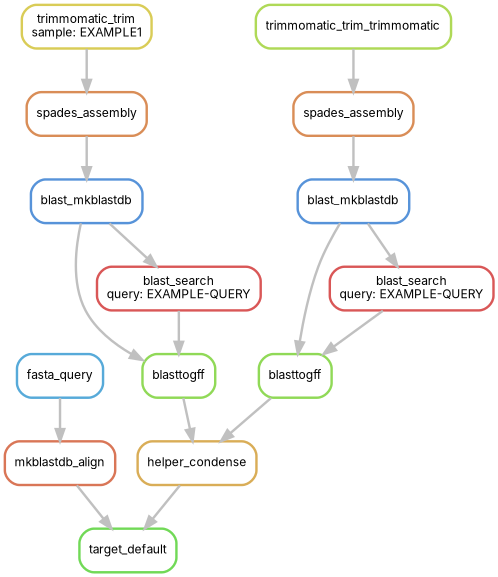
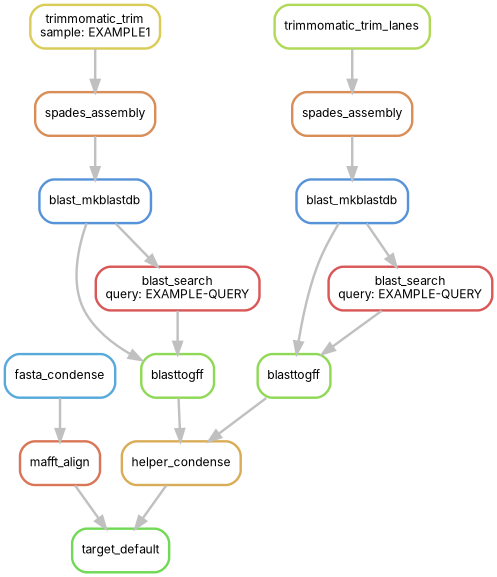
(353, 27) -> (352, 27)
(60, 376) -> (60, 376)
(60, 463) -> (60, 463)
